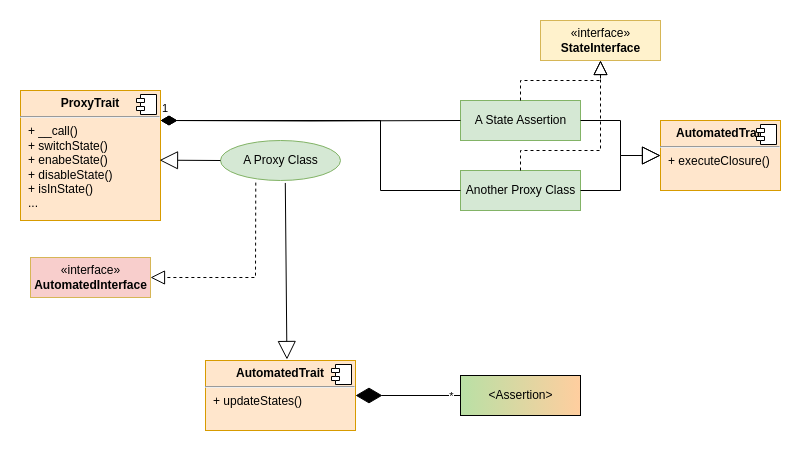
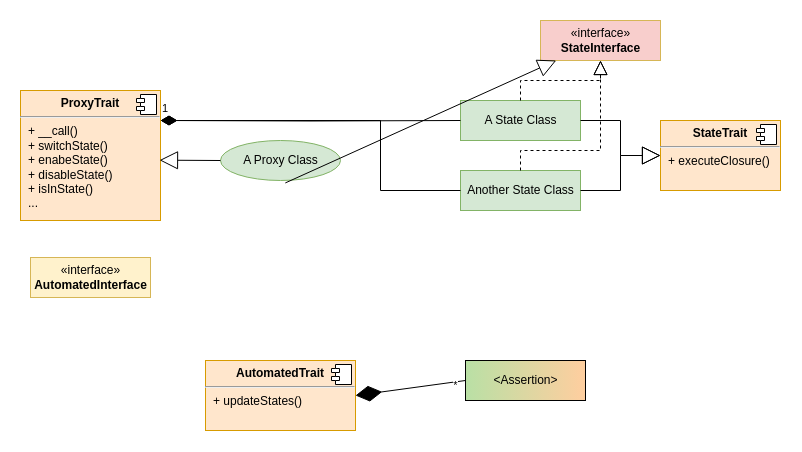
(601, 41) -> (601, 41)
(521, 121) -> (521, 121)
(718, 121) -> (718, 121)
(521, 191) -> (521, 191)
(286, 262) -> (412, 126)
(256, 275) -> none
(91, 278) -> (91, 278)
(521, 396) -> (526, 381)
